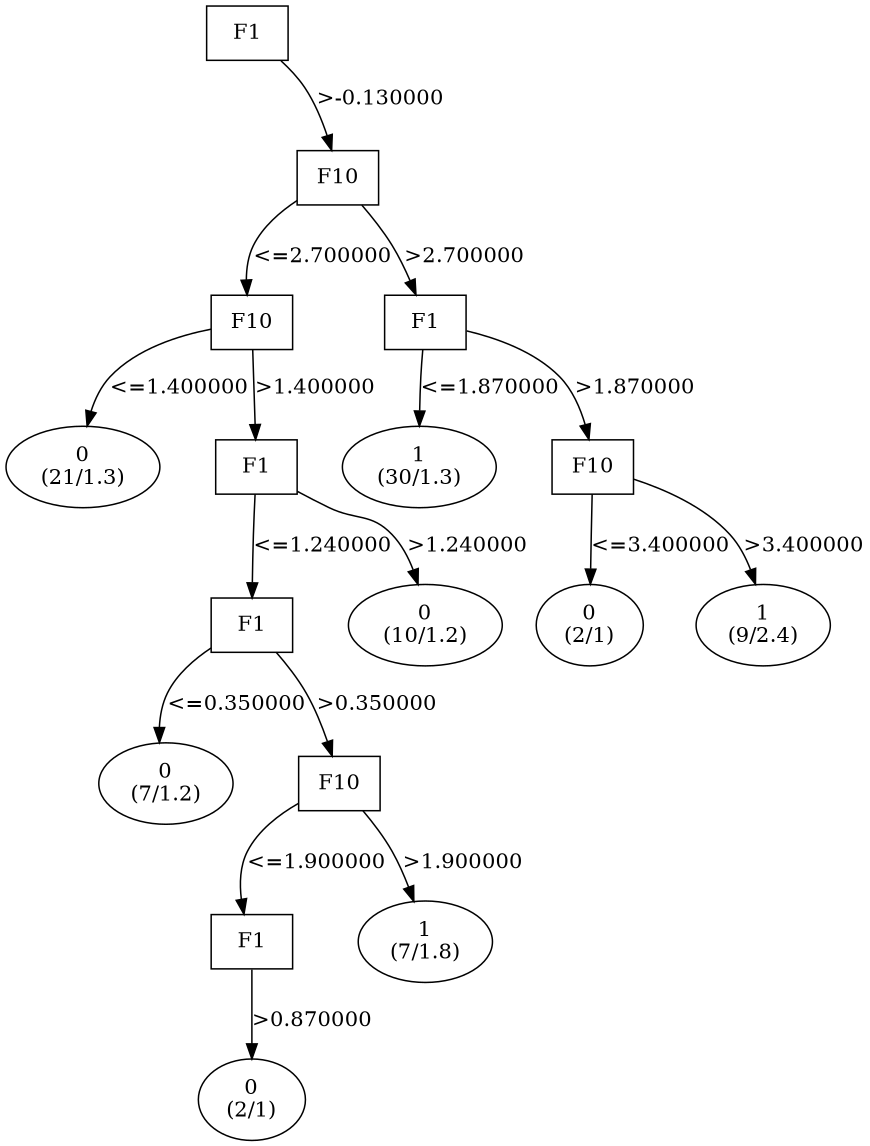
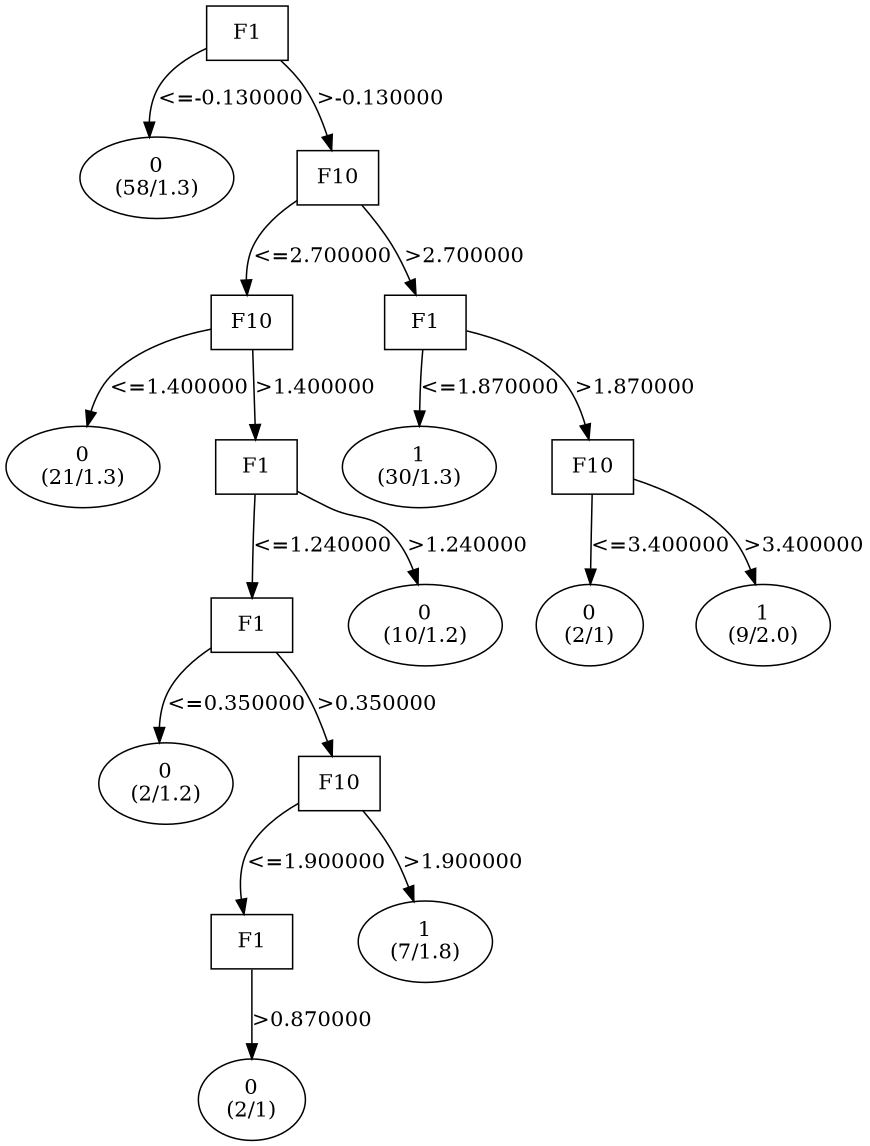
none -> (157, 178)
(763, 625) -> (763, 625)
(166, 784) -> (166, 784)
